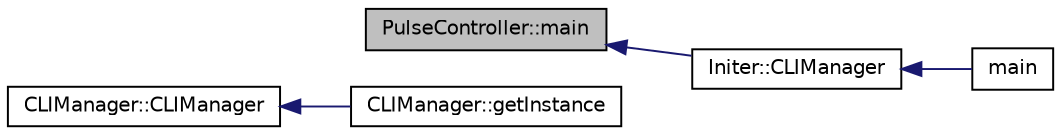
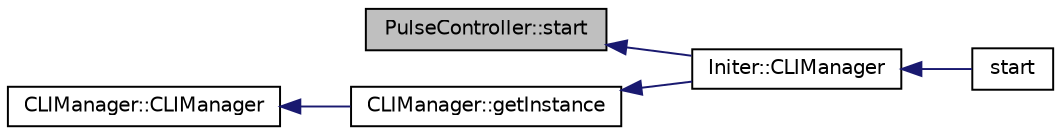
(486, 30) -> (486, 30)
(1013, 69) -> (1013, 69)
none -> (667, 85)
